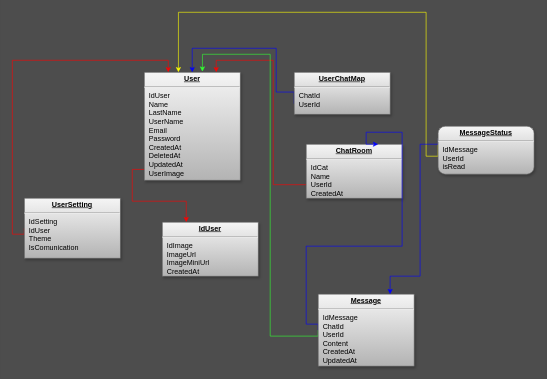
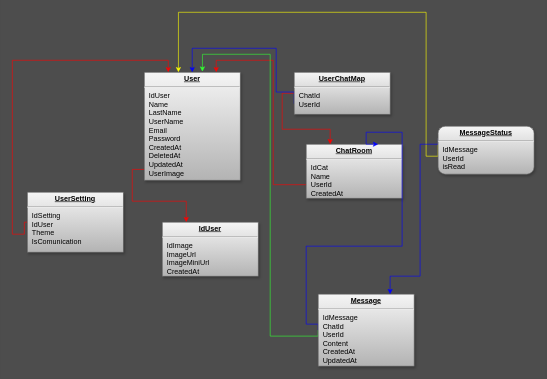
none -> (330, 131)
(72, 228) -> (75, 222)
